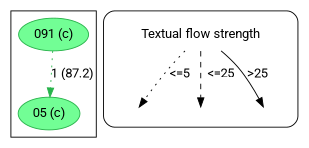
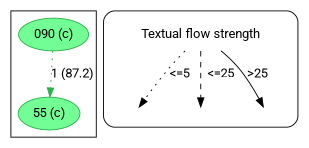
(54, 35) -> (54, 35)
(49, 114) -> (49, 114)
